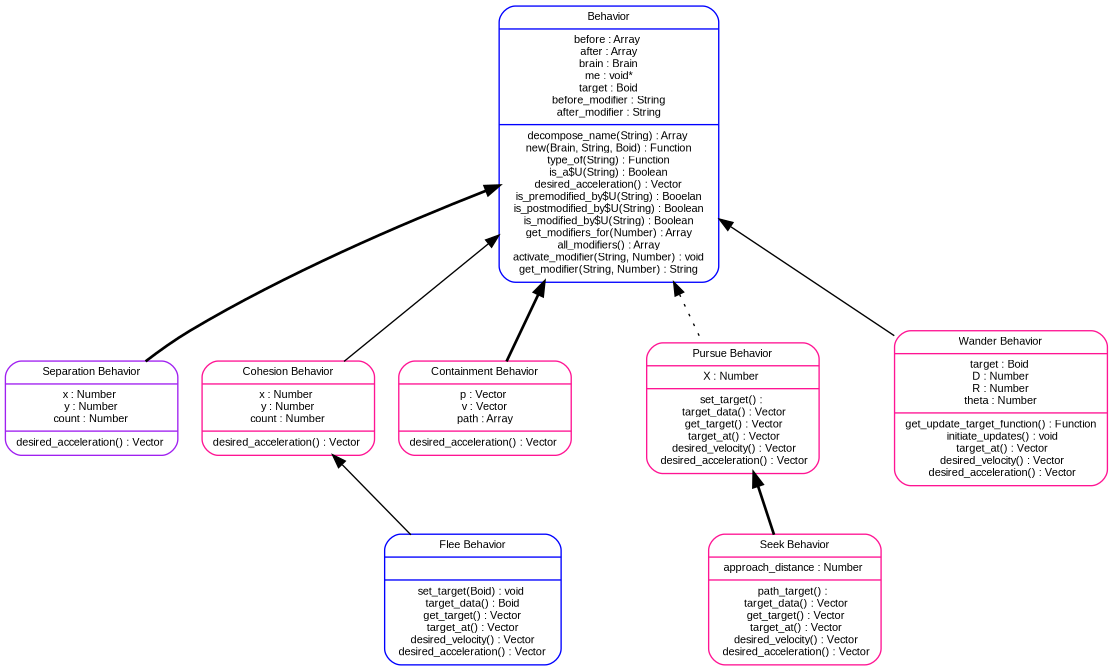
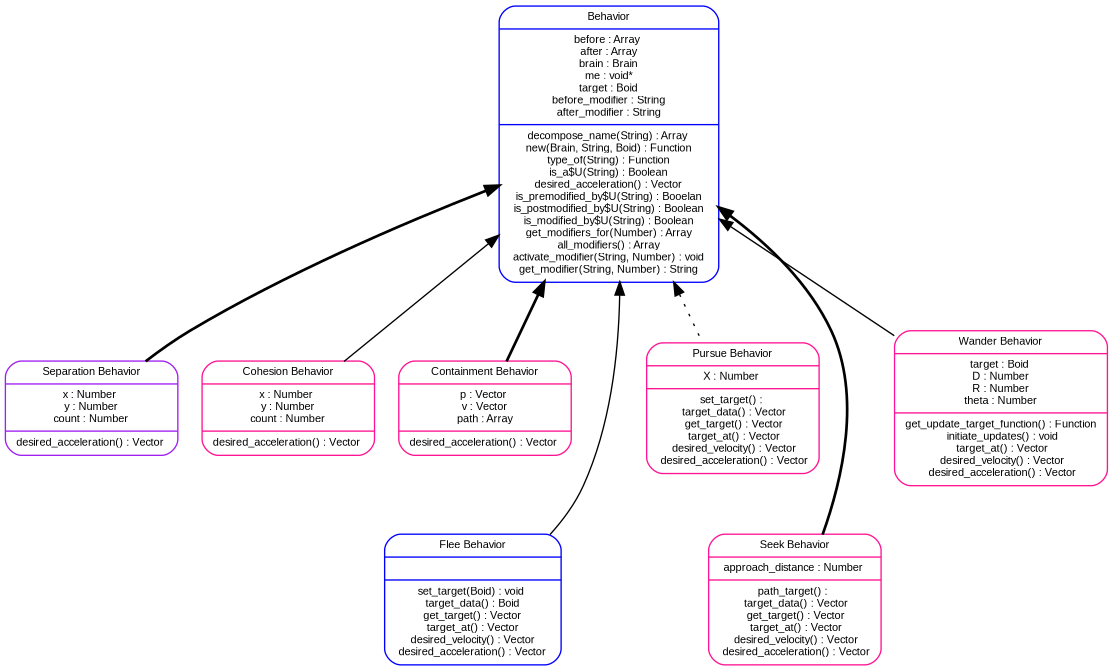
(377, 500) -> (605, 421)
(766, 510) -> (841, 356)
